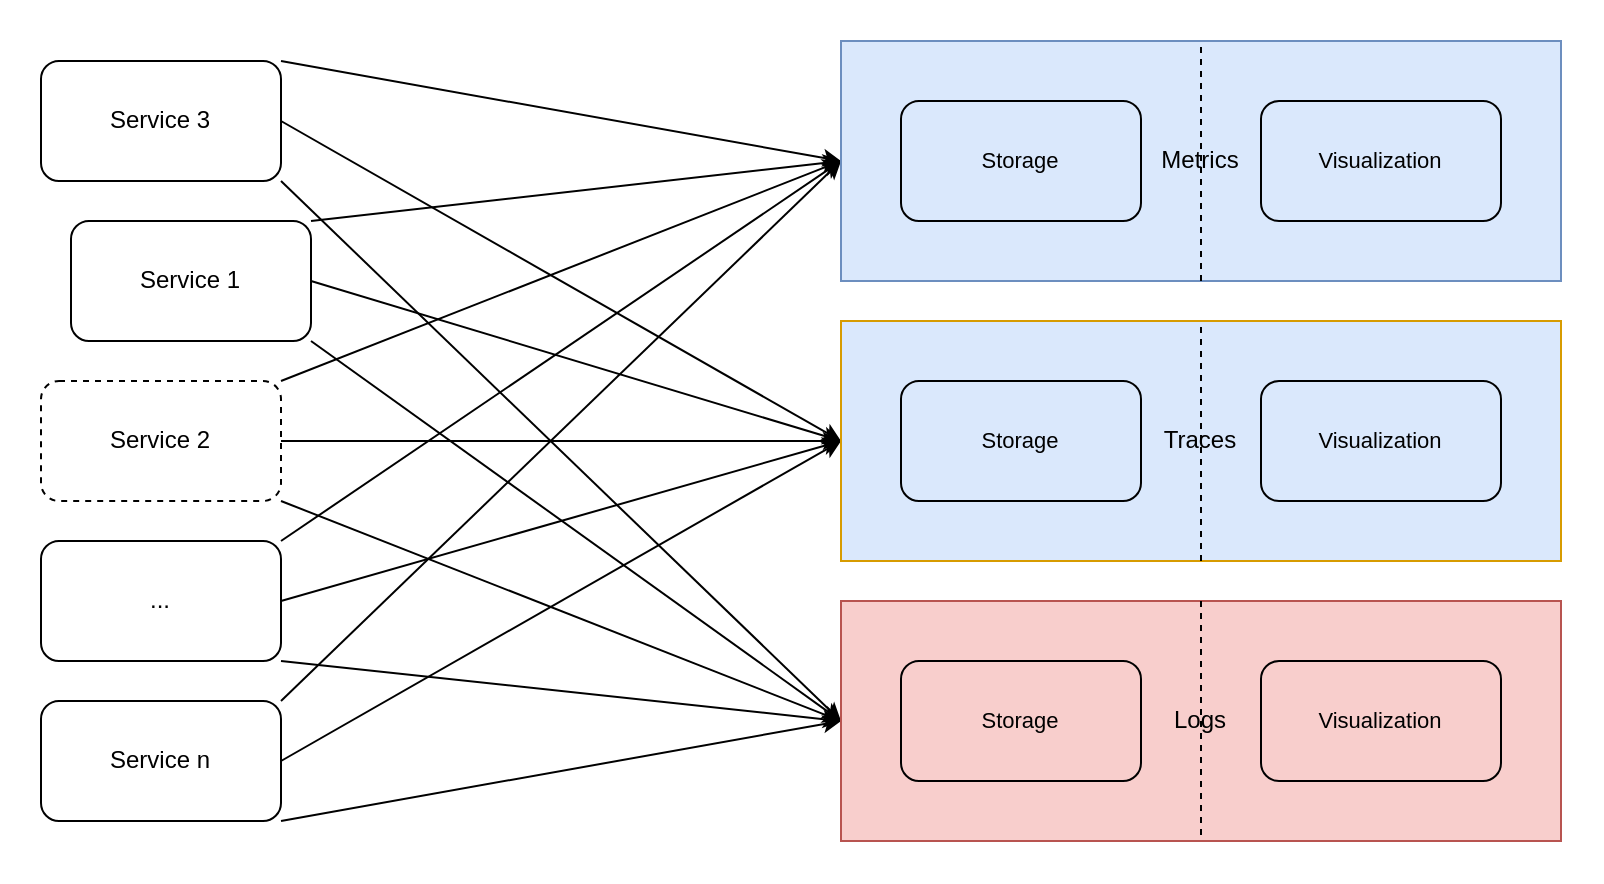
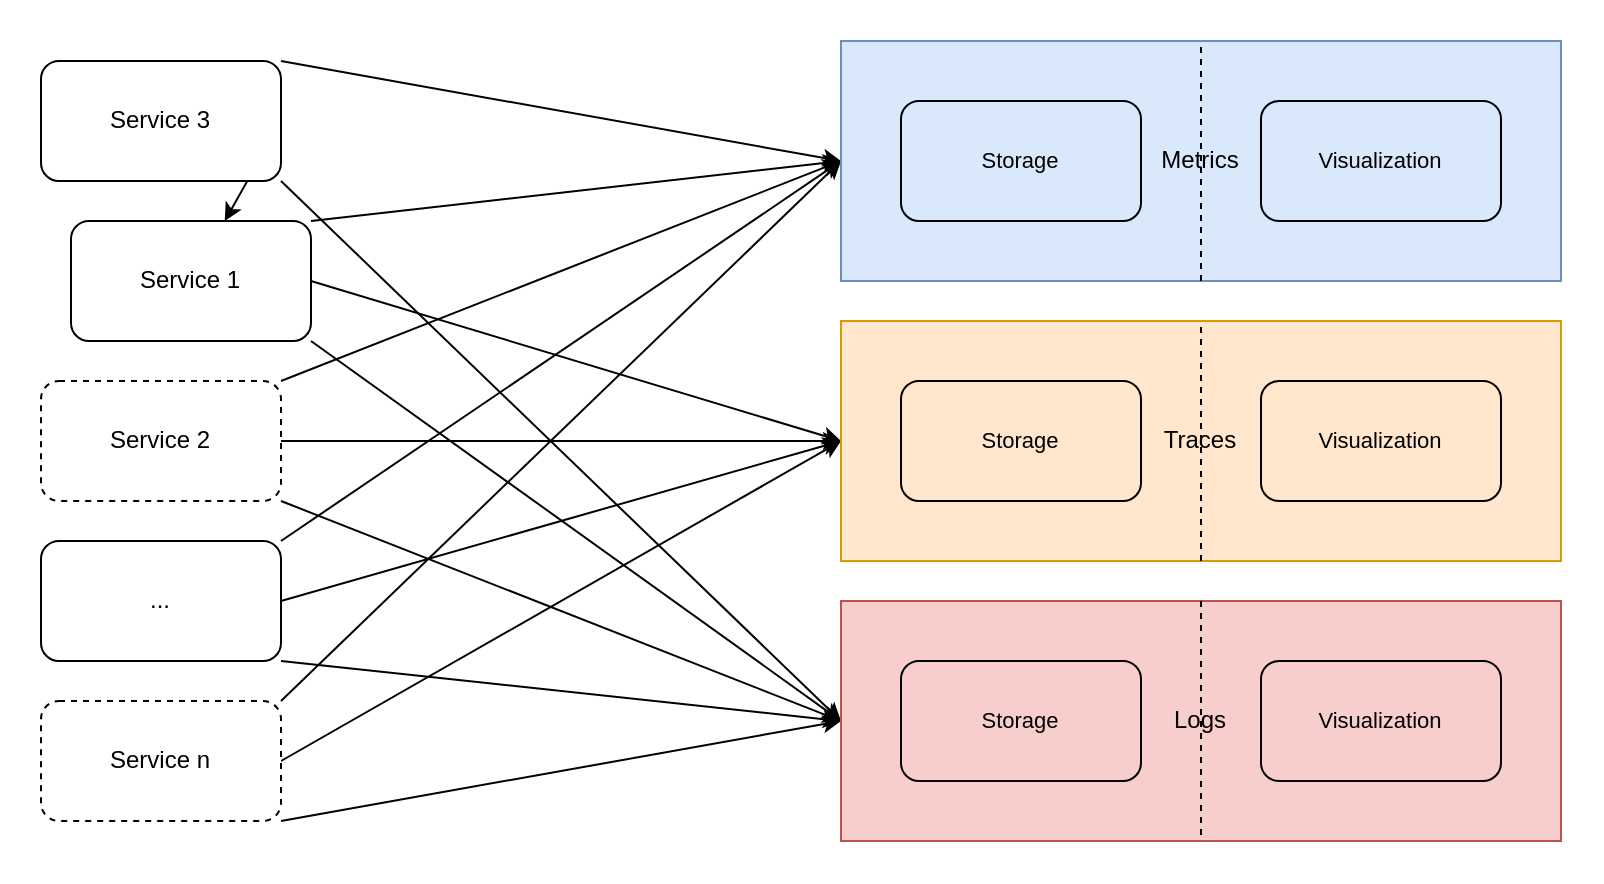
(632, 322) -> (239, 195)
(1201, 441) -> (1201, 441)
(161, 761) -> (161, 761)
